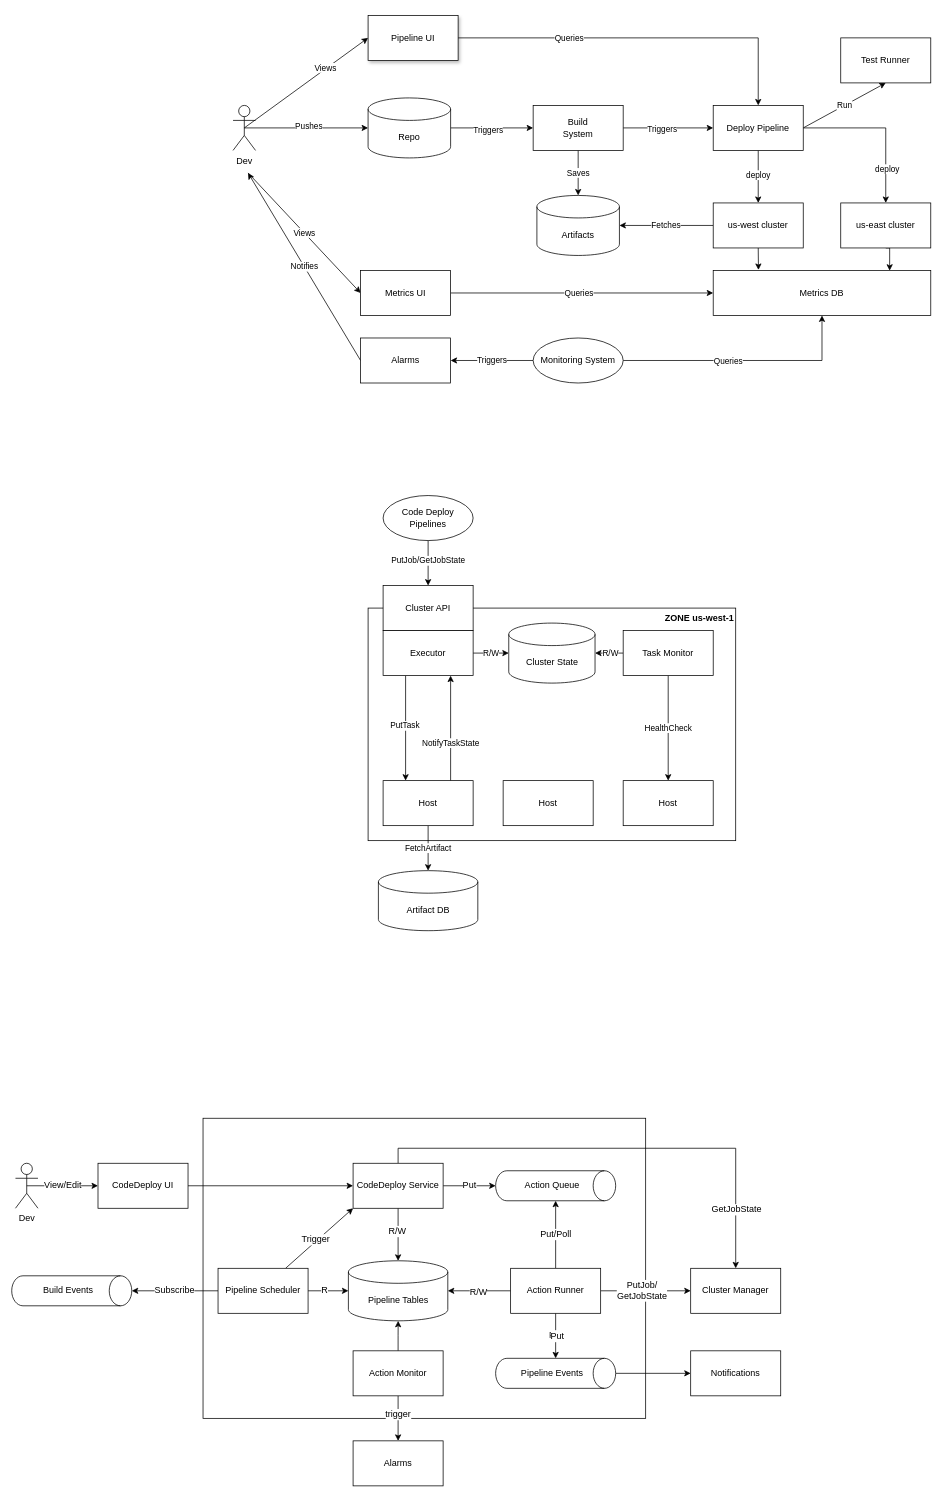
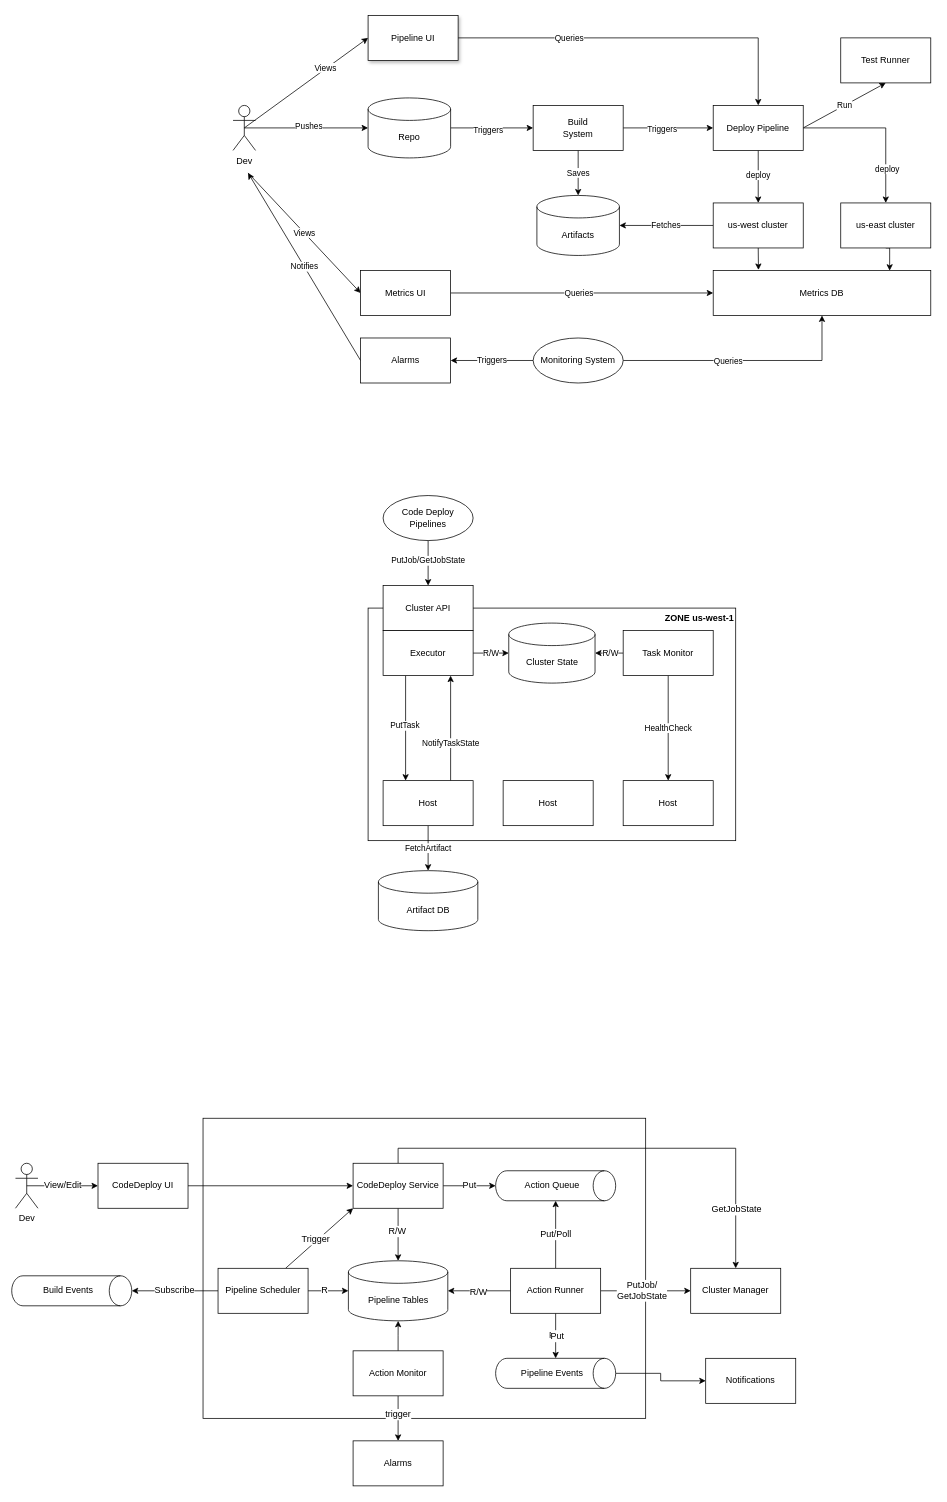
(735, 1373) -> (750, 1380)
